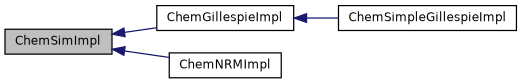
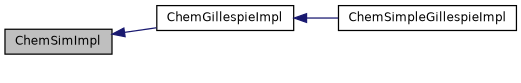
(225, 65) -> none
